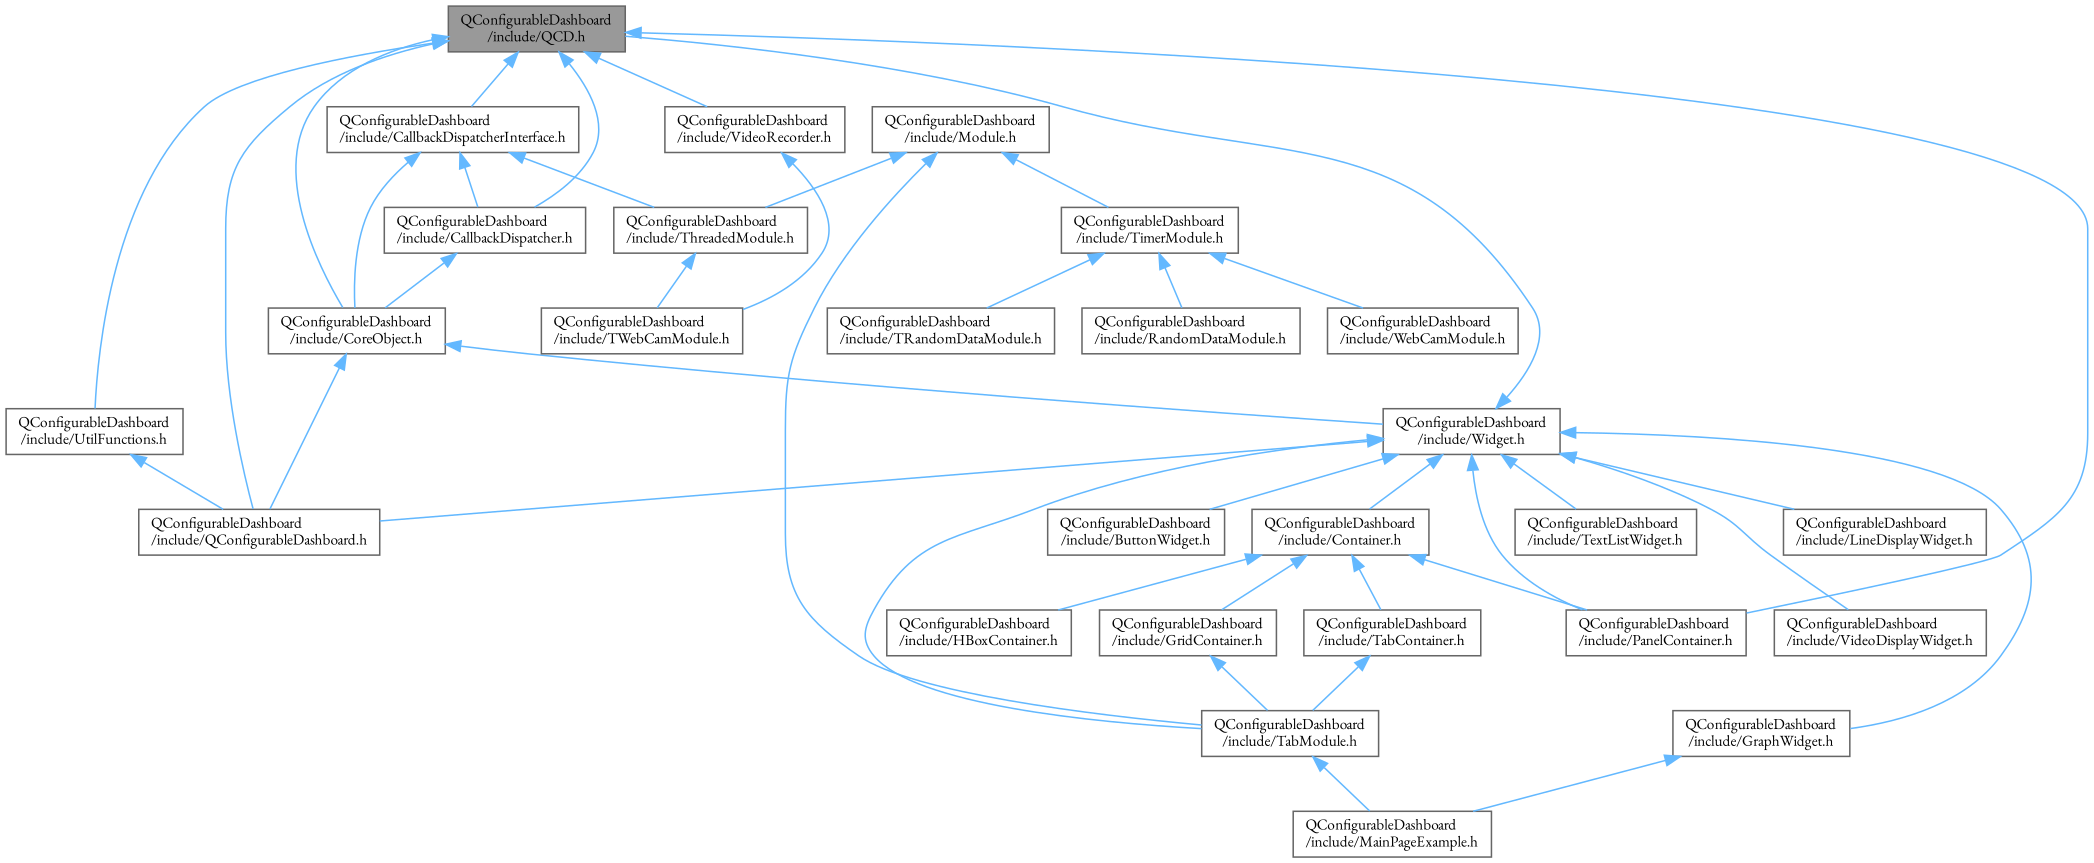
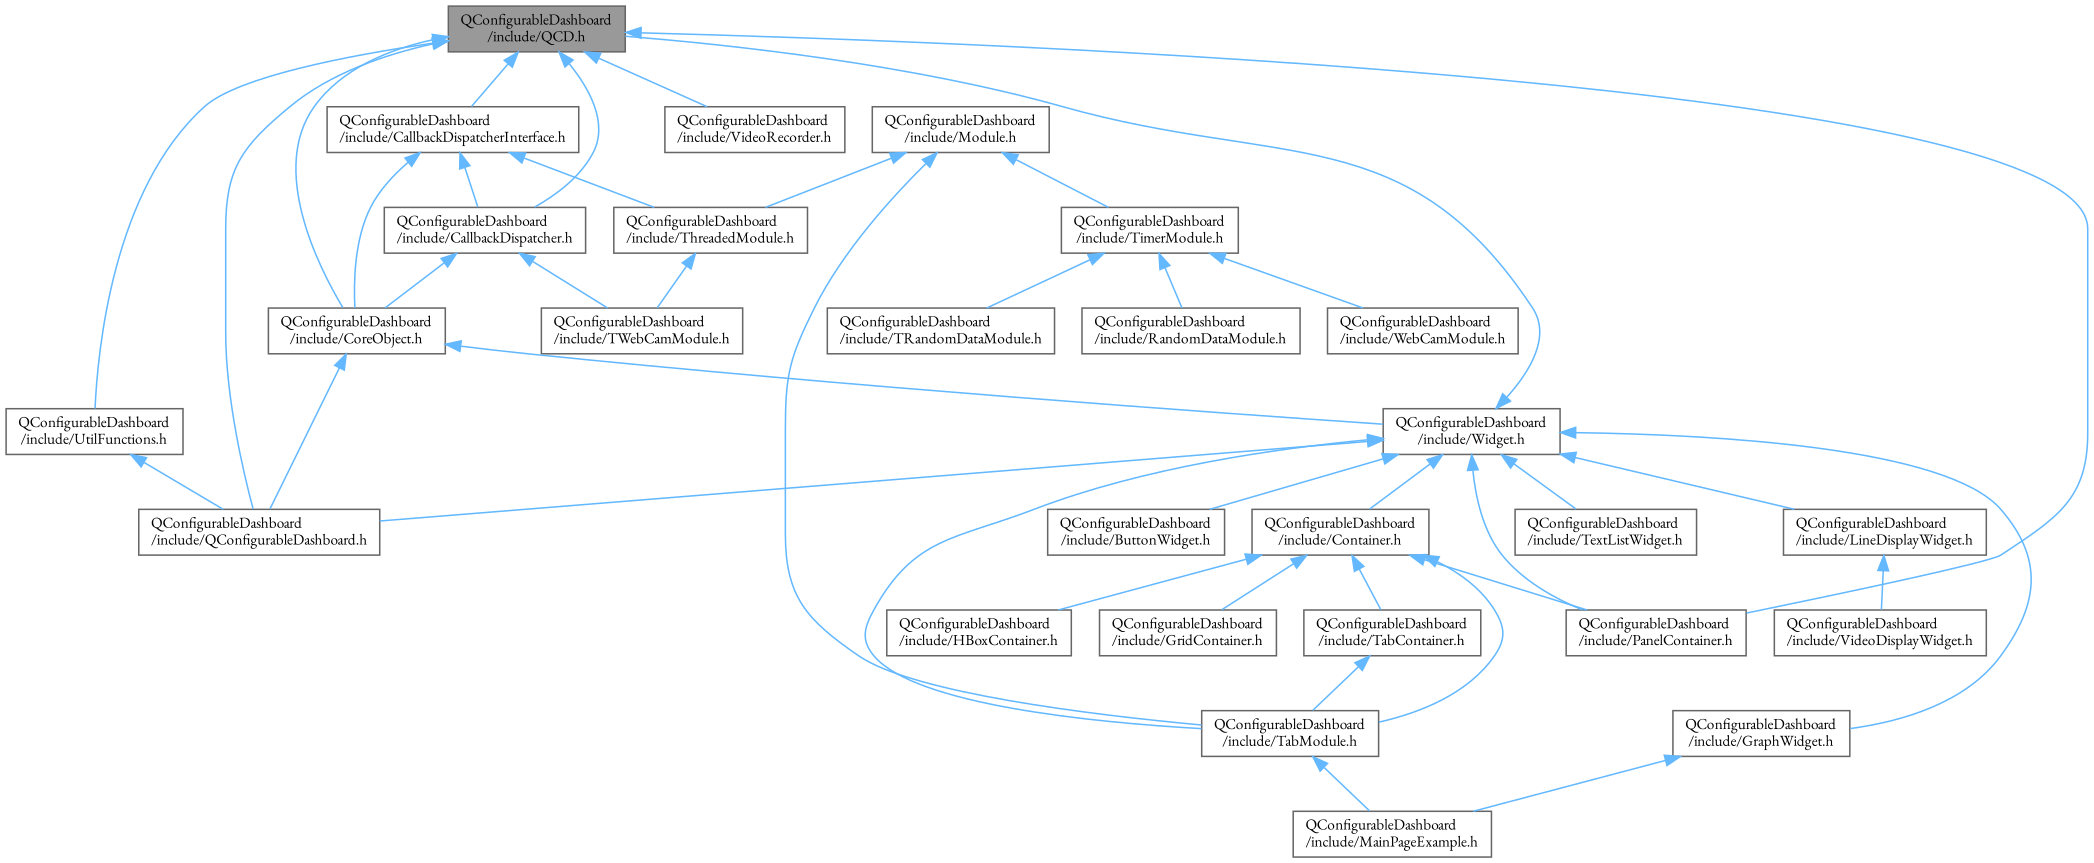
(823, 252) -> (570, 285)
(1722, 516) -> (1882, 594)
(1245, 689) -> (1491, 660)
